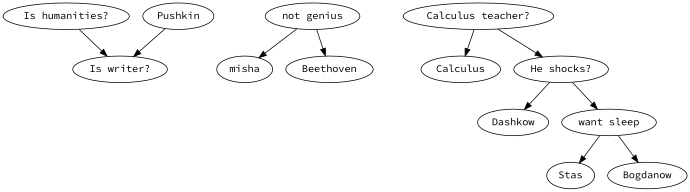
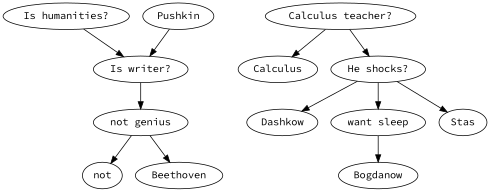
(245, 69) -> (102, 176)
none -> (141, 92)
(592, 146) -> (419, 95)
